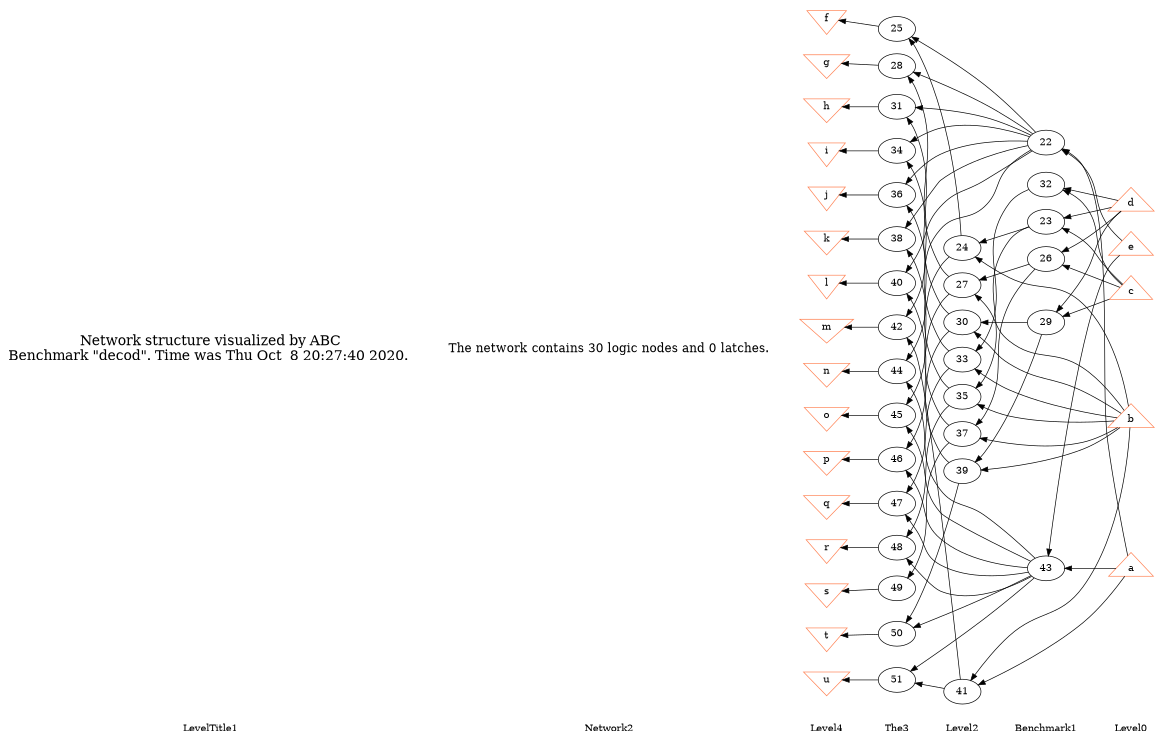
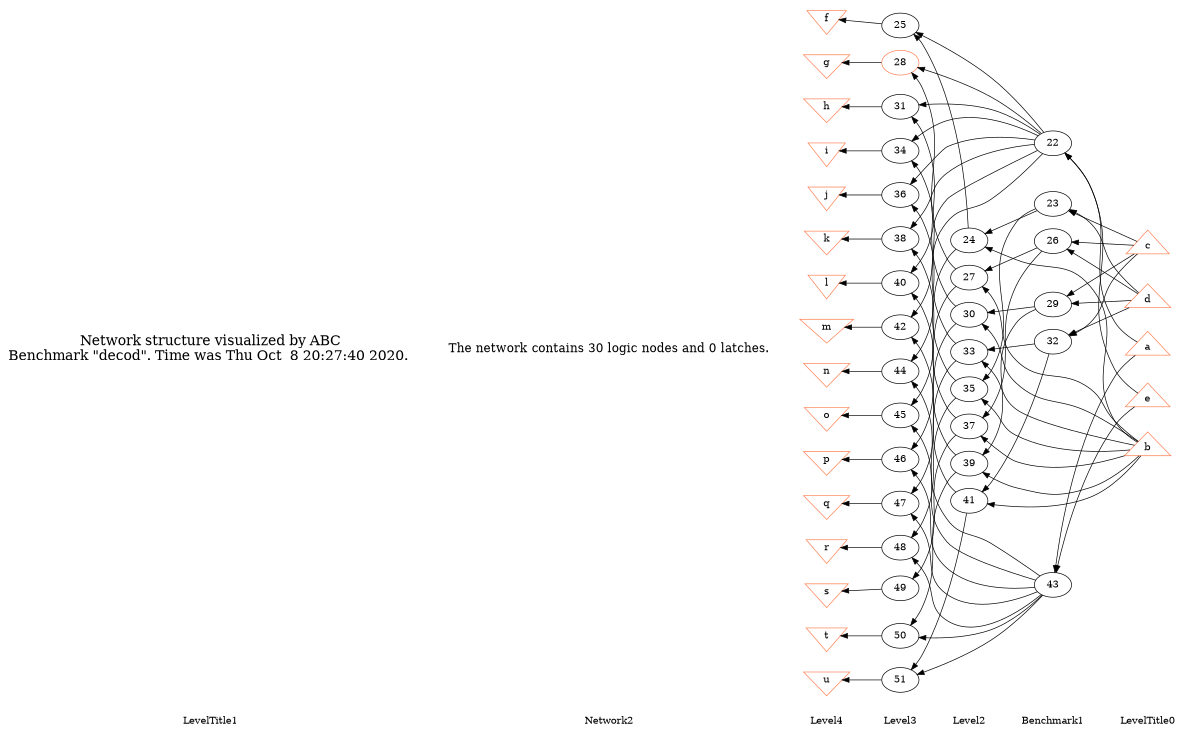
(897, 66) -> (900, 63)
(1062, 638) -> (1024, 423)
(897, 729) -> (900, 721)
(1131, 729) -> (1148, 721)
